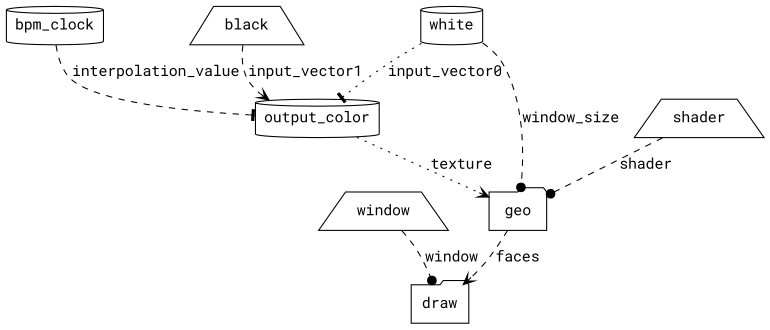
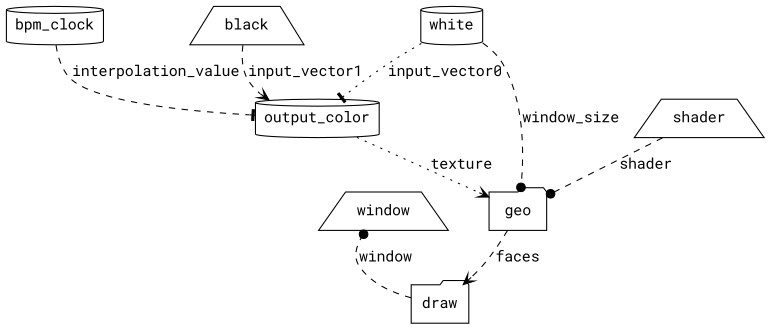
(418, 252) -> (370, 278)
